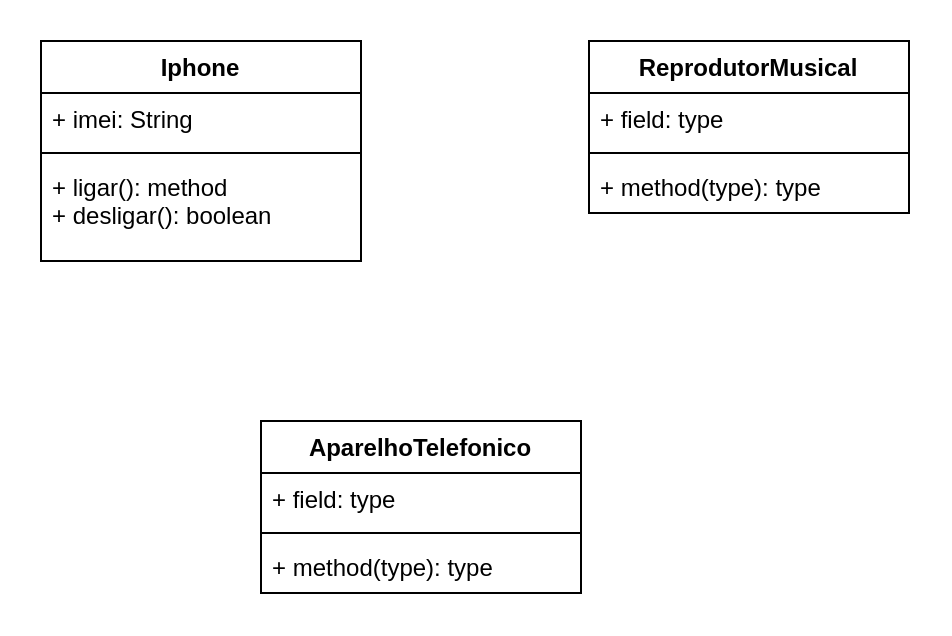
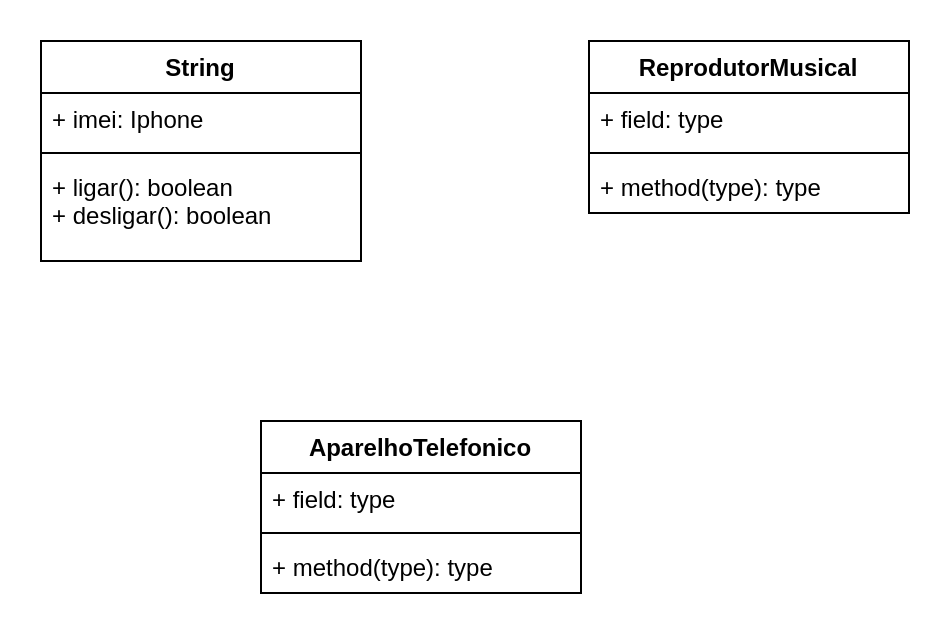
(201, 69) -> (201, 69)
(128, 121) -> (131, 121)
(175, 204) -> (175, 204)
